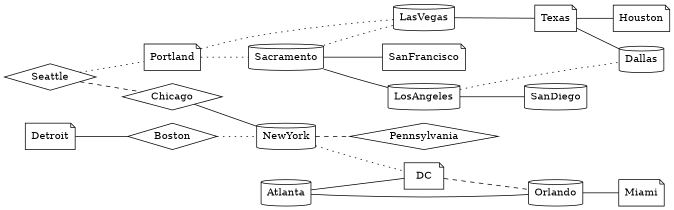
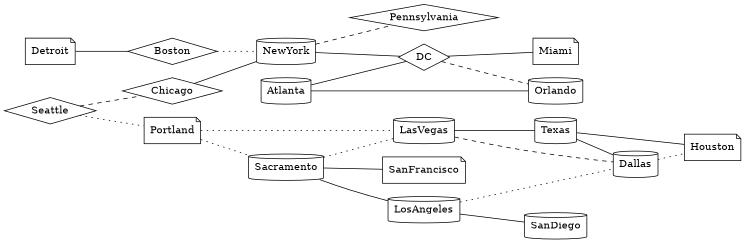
(556, 18) -> (556, 131)
none -> (534, 152)
none -> (671, 156)
(360, 159) -> (358, 54)
(424, 176) -> (424, 57)
(601, 193) -> (490, 54)
